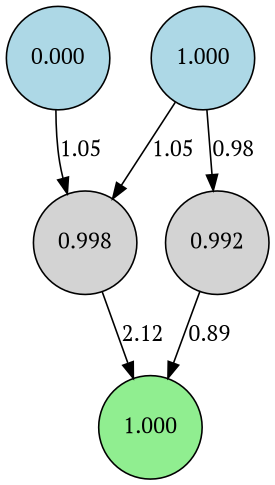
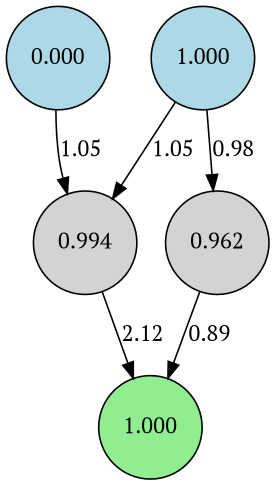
(85, 243) -> (85, 243)
(217, 243) -> (217, 243)
